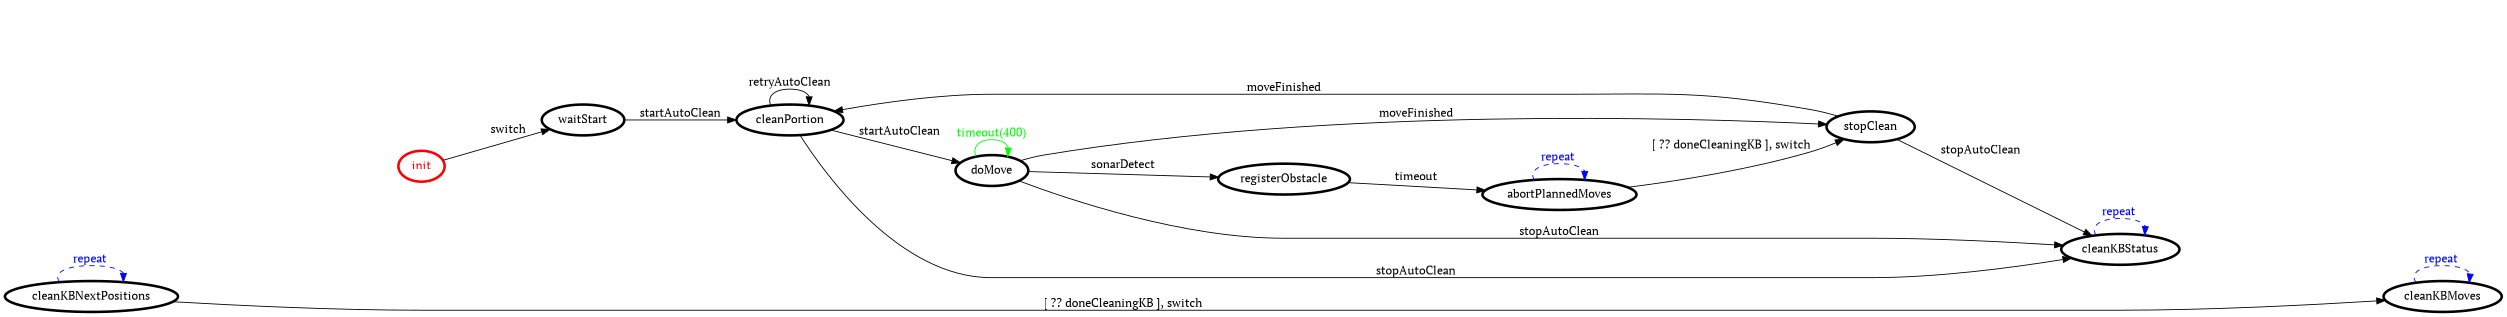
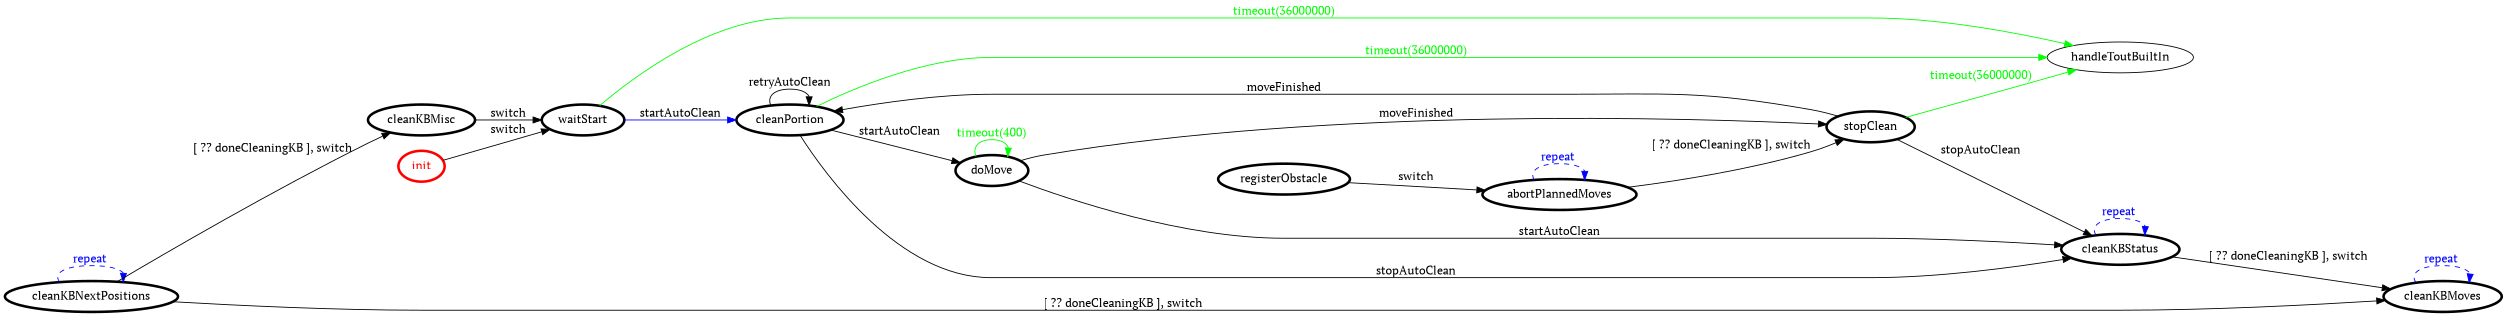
none -> (2120, 57)
none -> (422, 120)
(676, 120) -> (676, 120)
(1119, 174) -> none
(1416, 177) -> (1416, 177)
(1559, 232) -> (1559, 232)
none -> (2277, 272)
